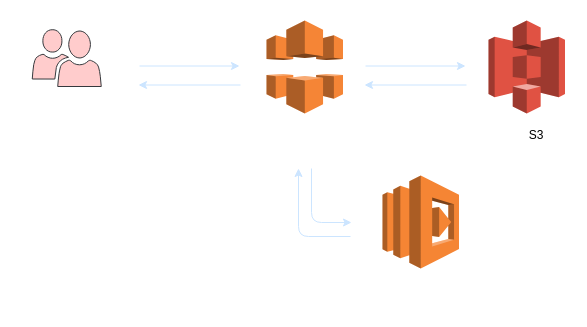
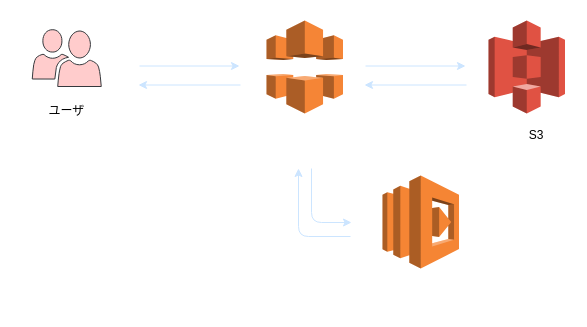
none -> (67, 112)
